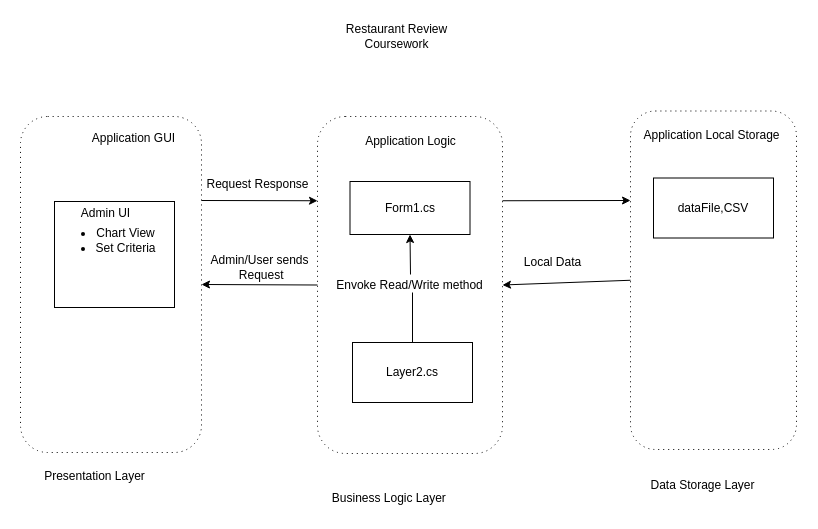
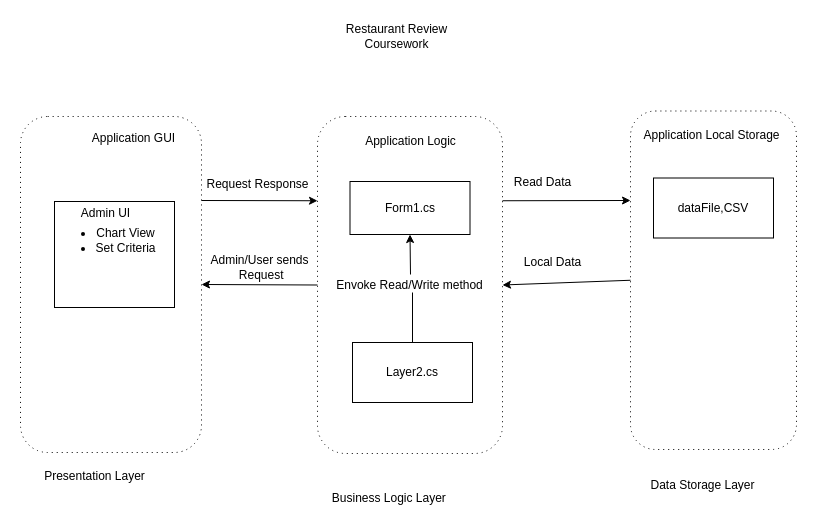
none -> (543, 183)
